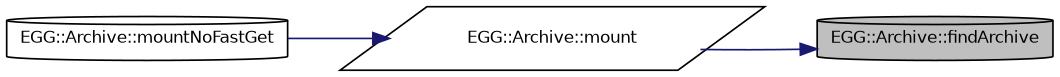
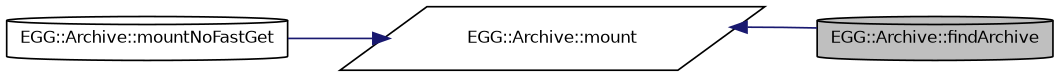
(750, 50) -> (782, 27)
